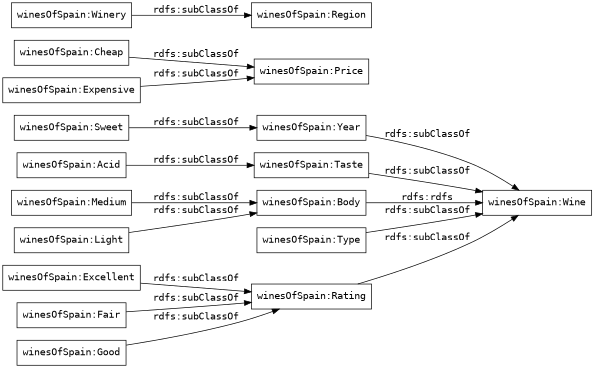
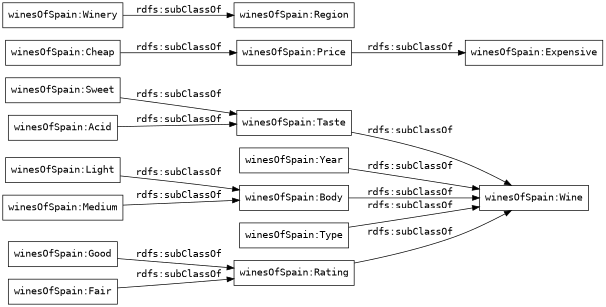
(194, 83) -> (405, 53)
(189, 128) -> (175, 105)
(427, 198) -> (410, 193)
(72, 278) -> none
